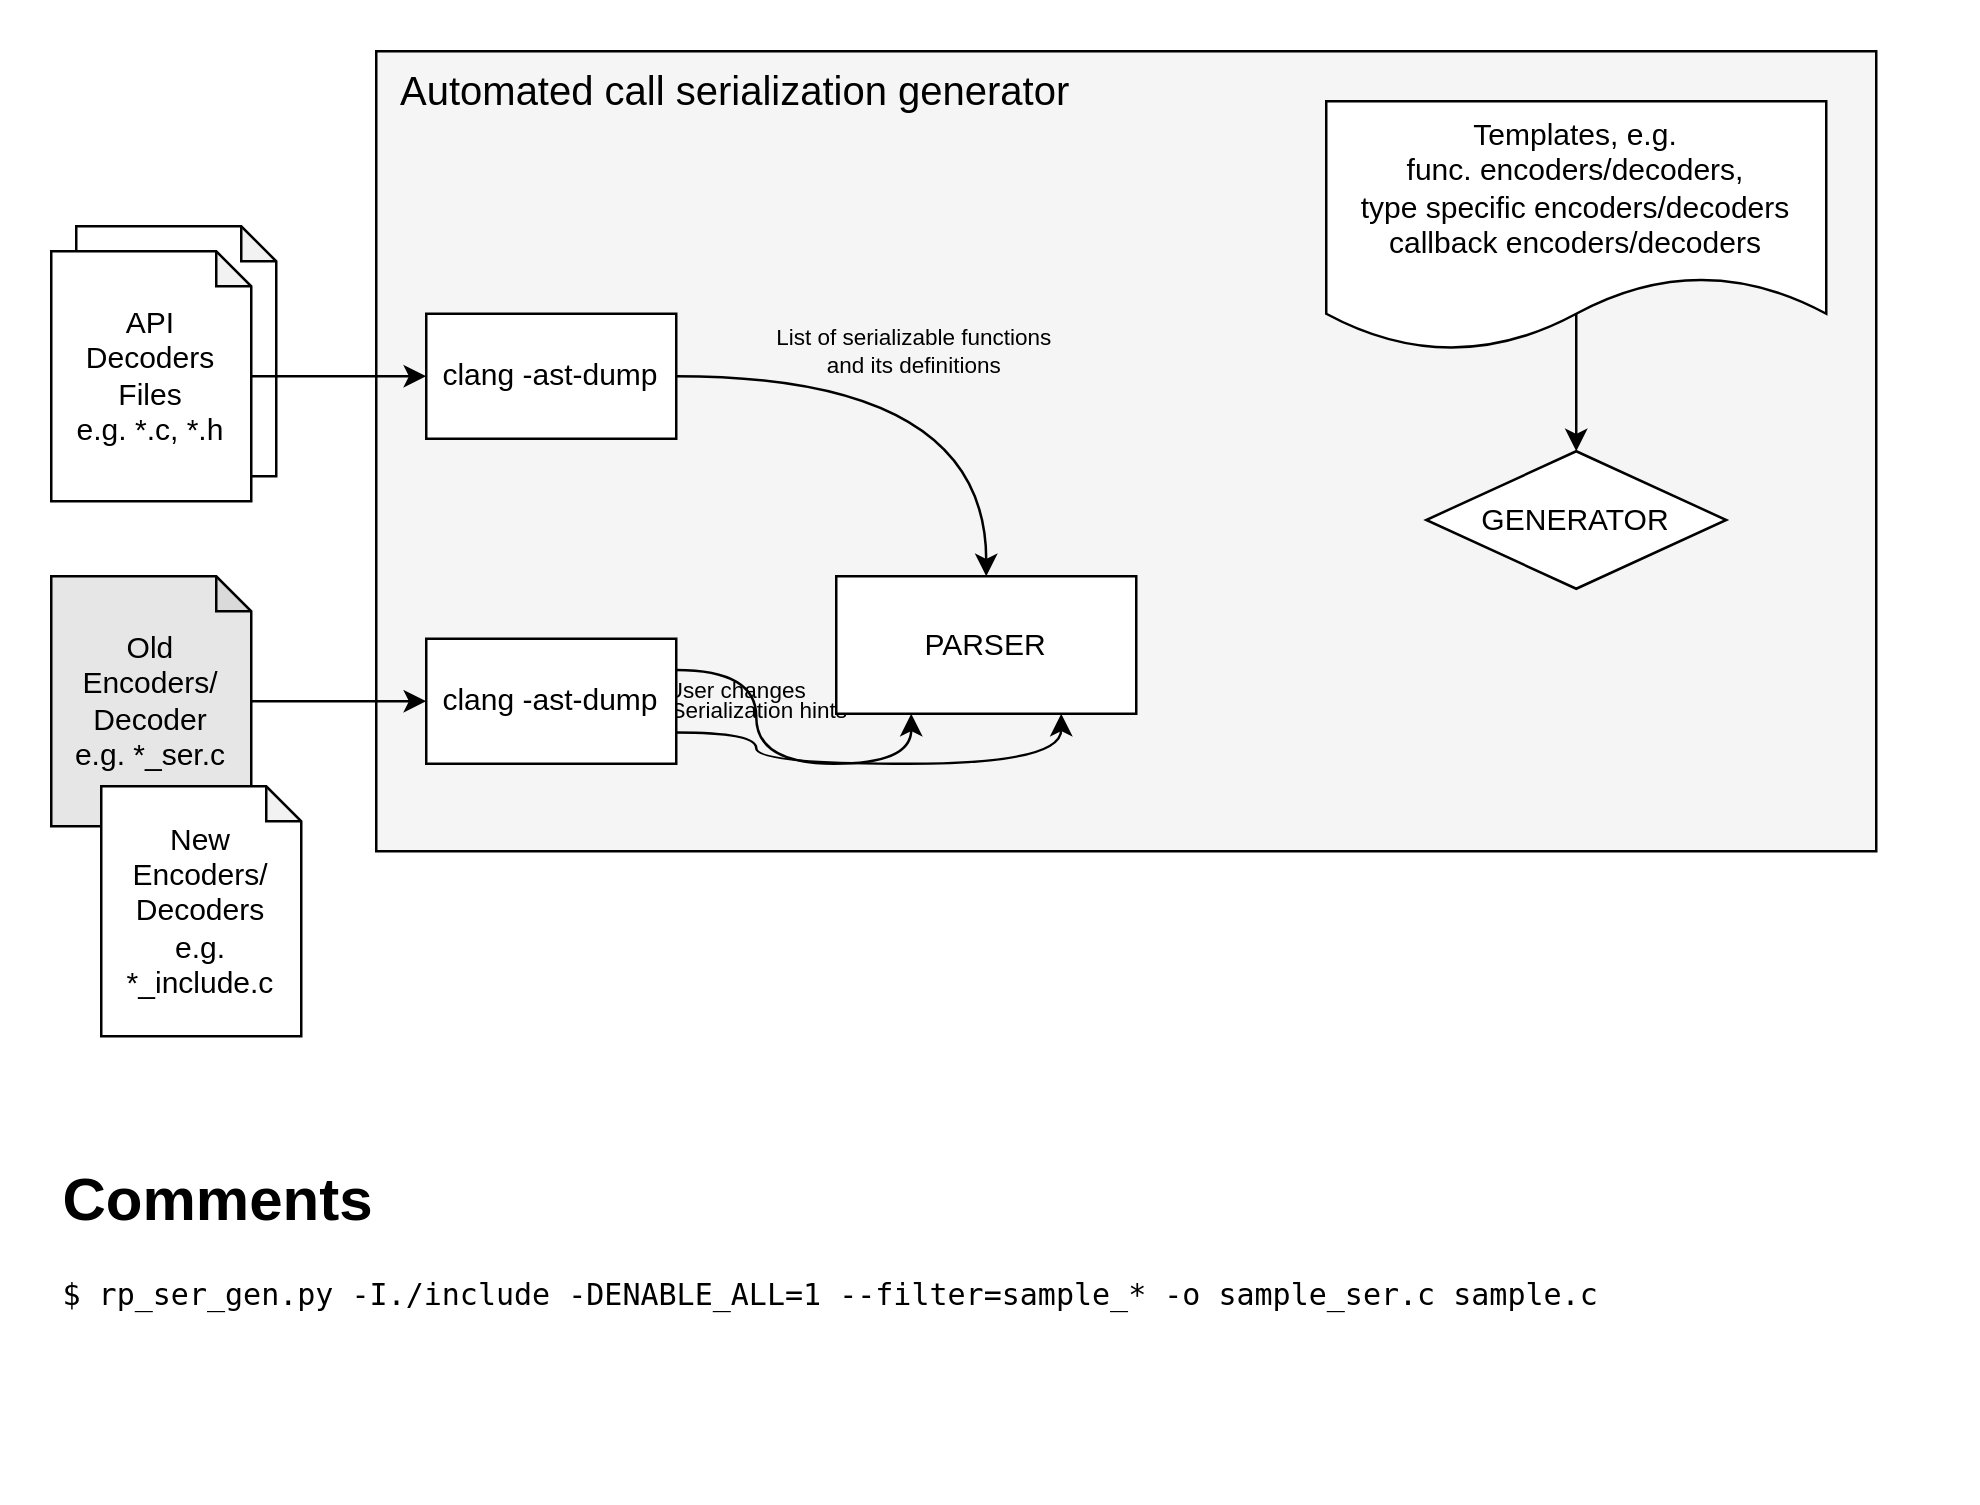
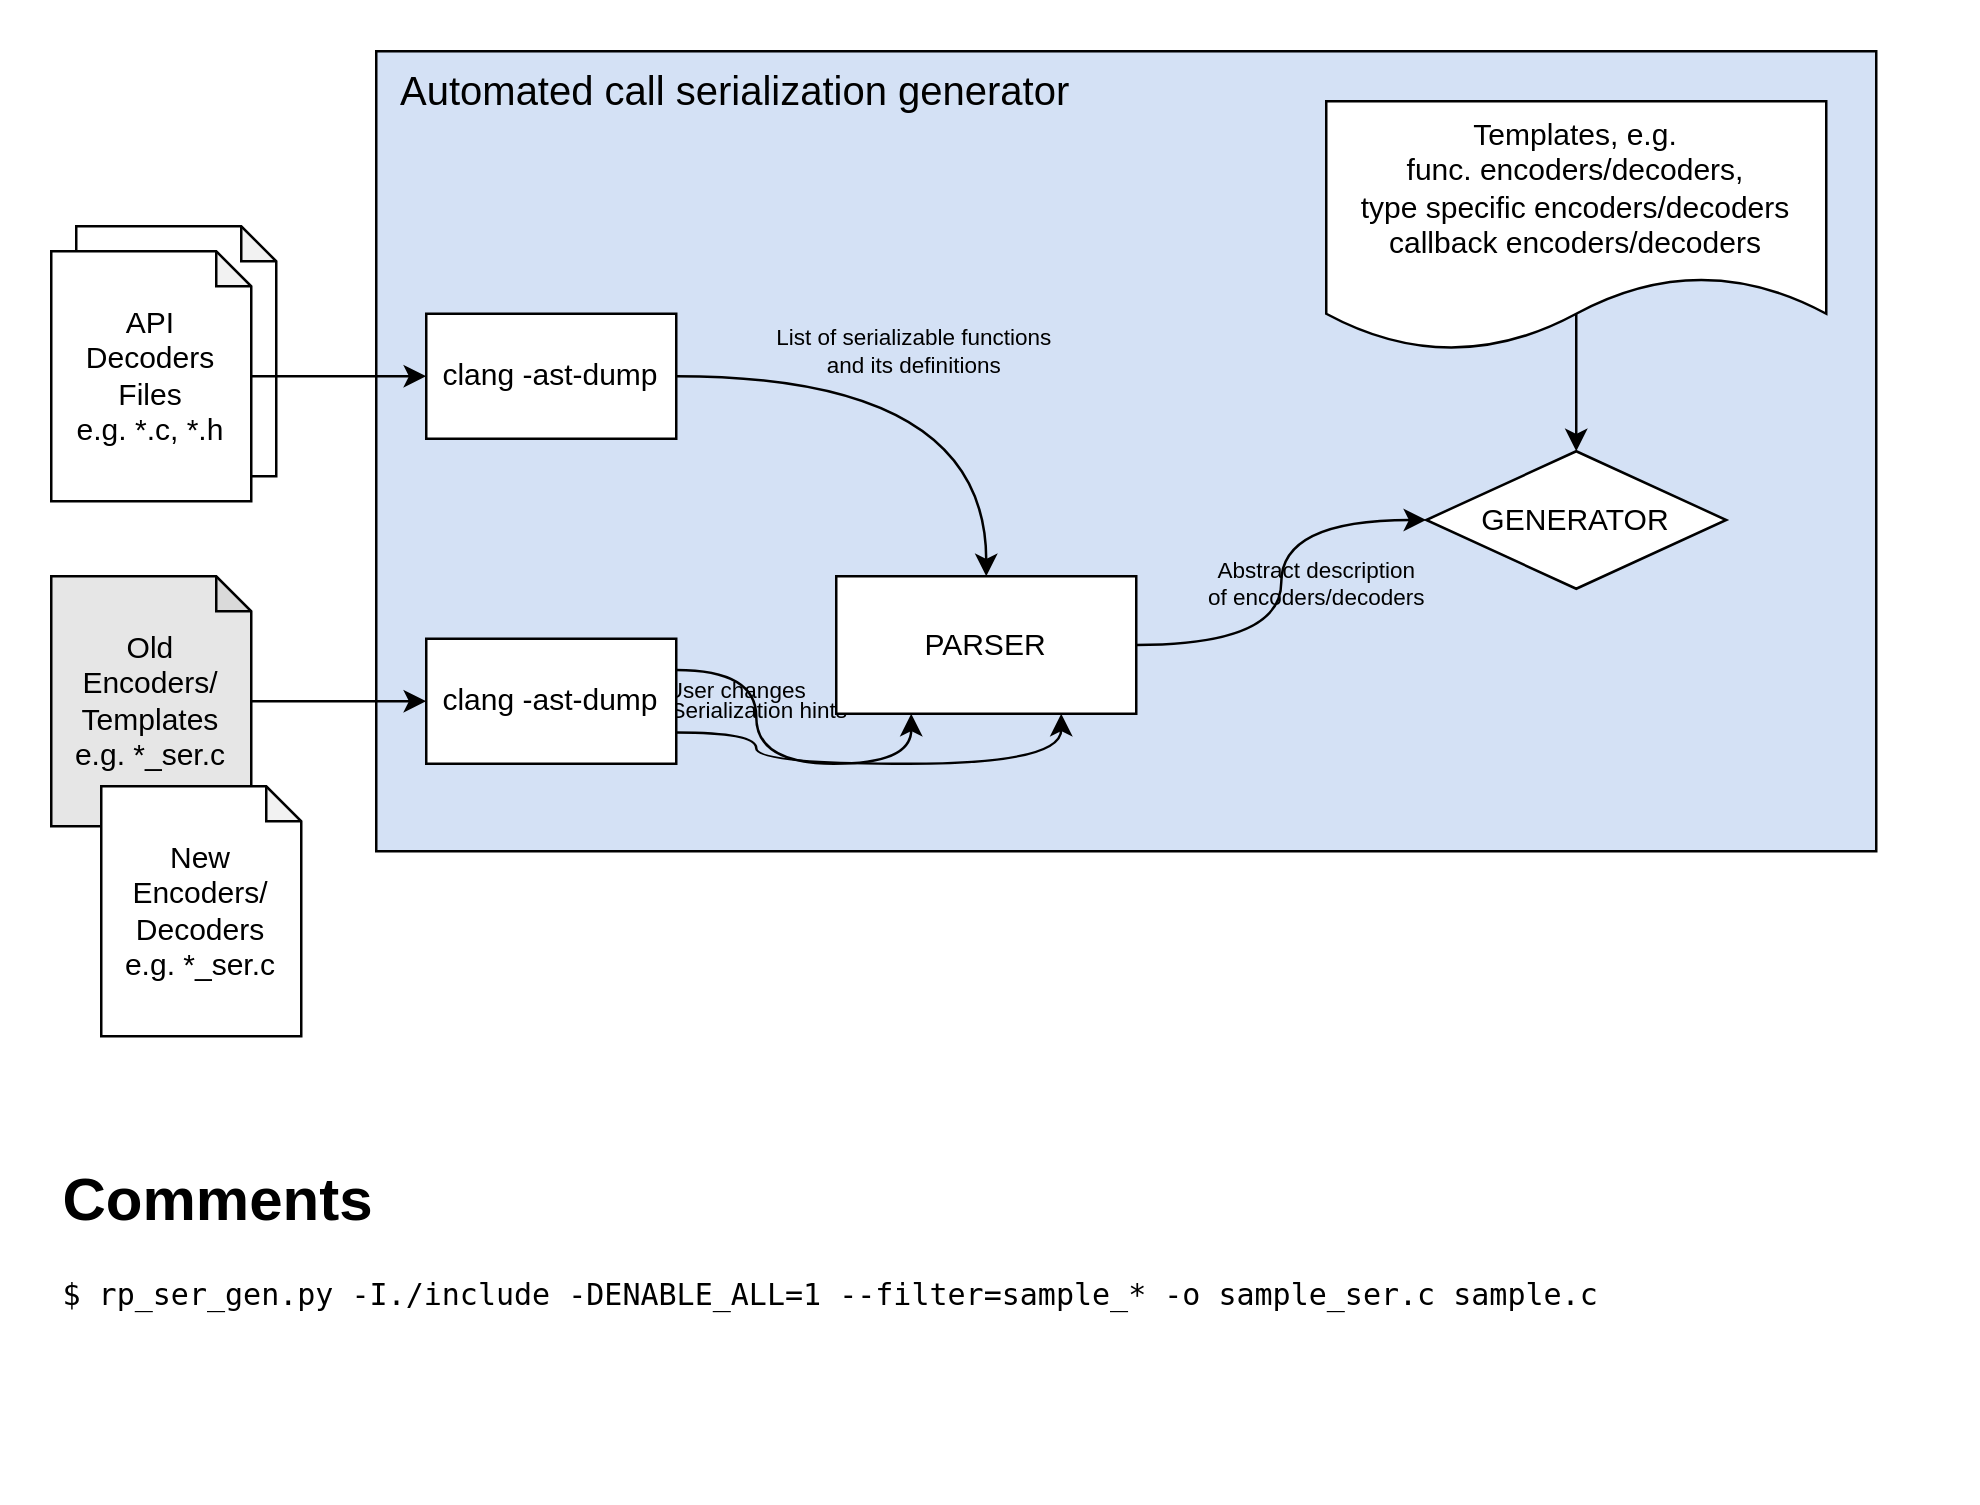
(1126, 451) -> (1126, 451)
none -> (1280, 589)
(151, 701) -> (151, 701)
(201, 911) -> (201, 911)
